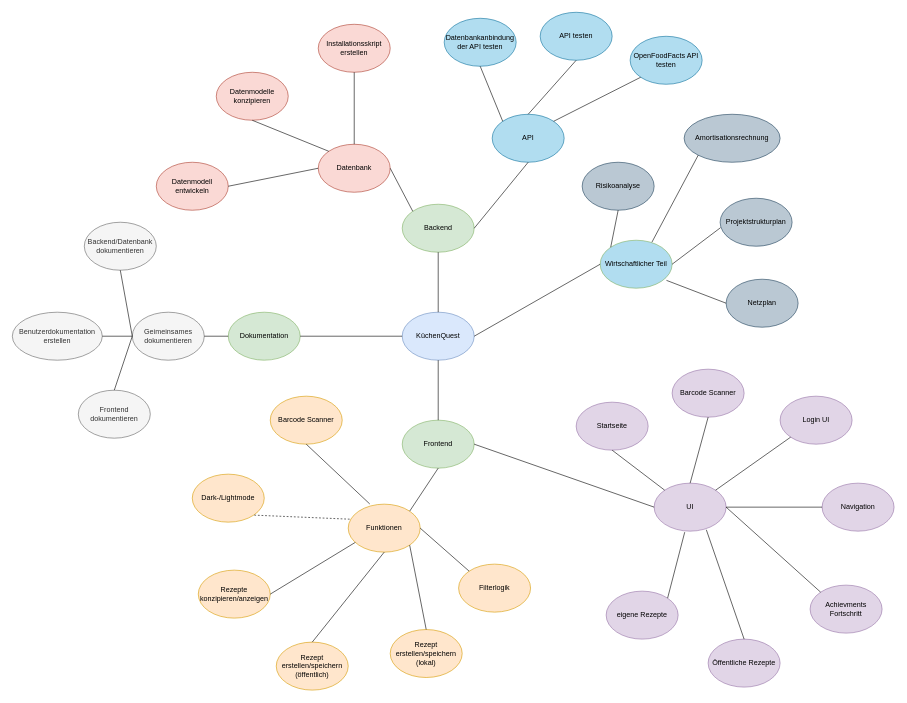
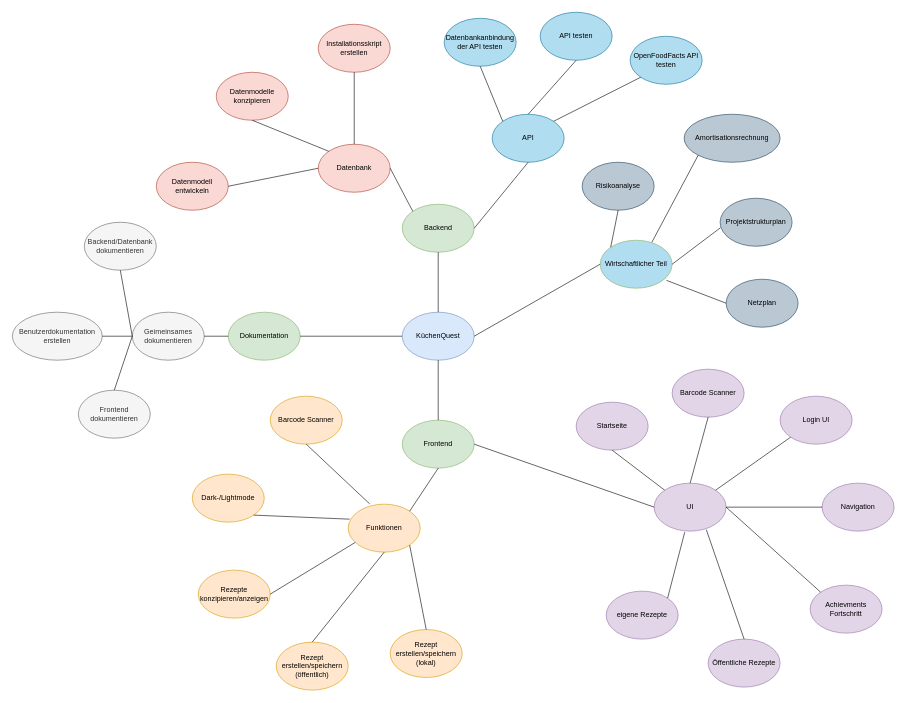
(301, 517) -> (301, 517)
(444, 549) -> none
(495, 588) -> none
